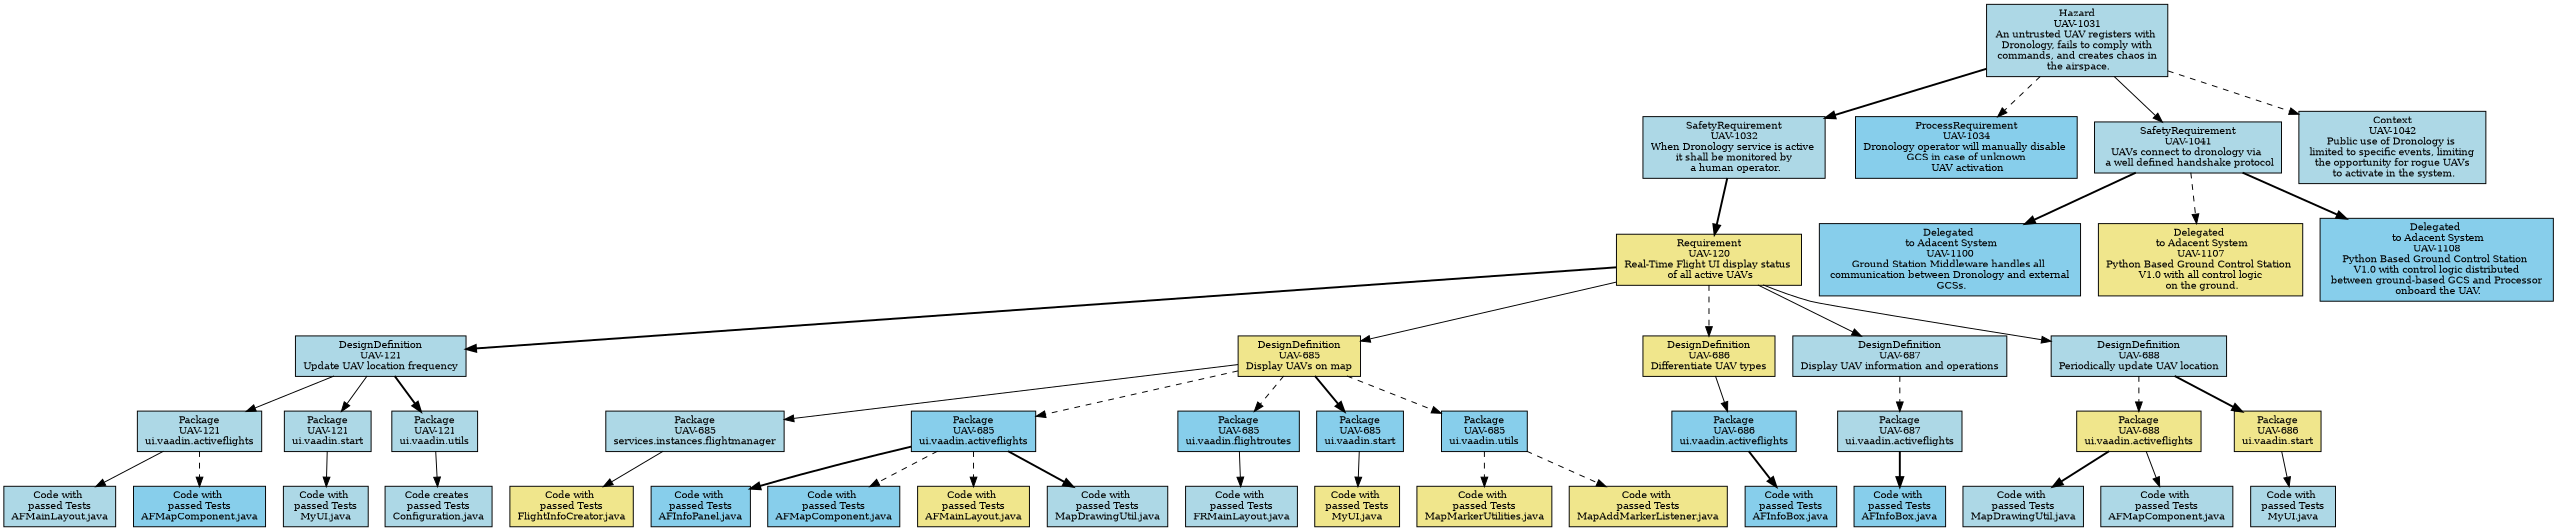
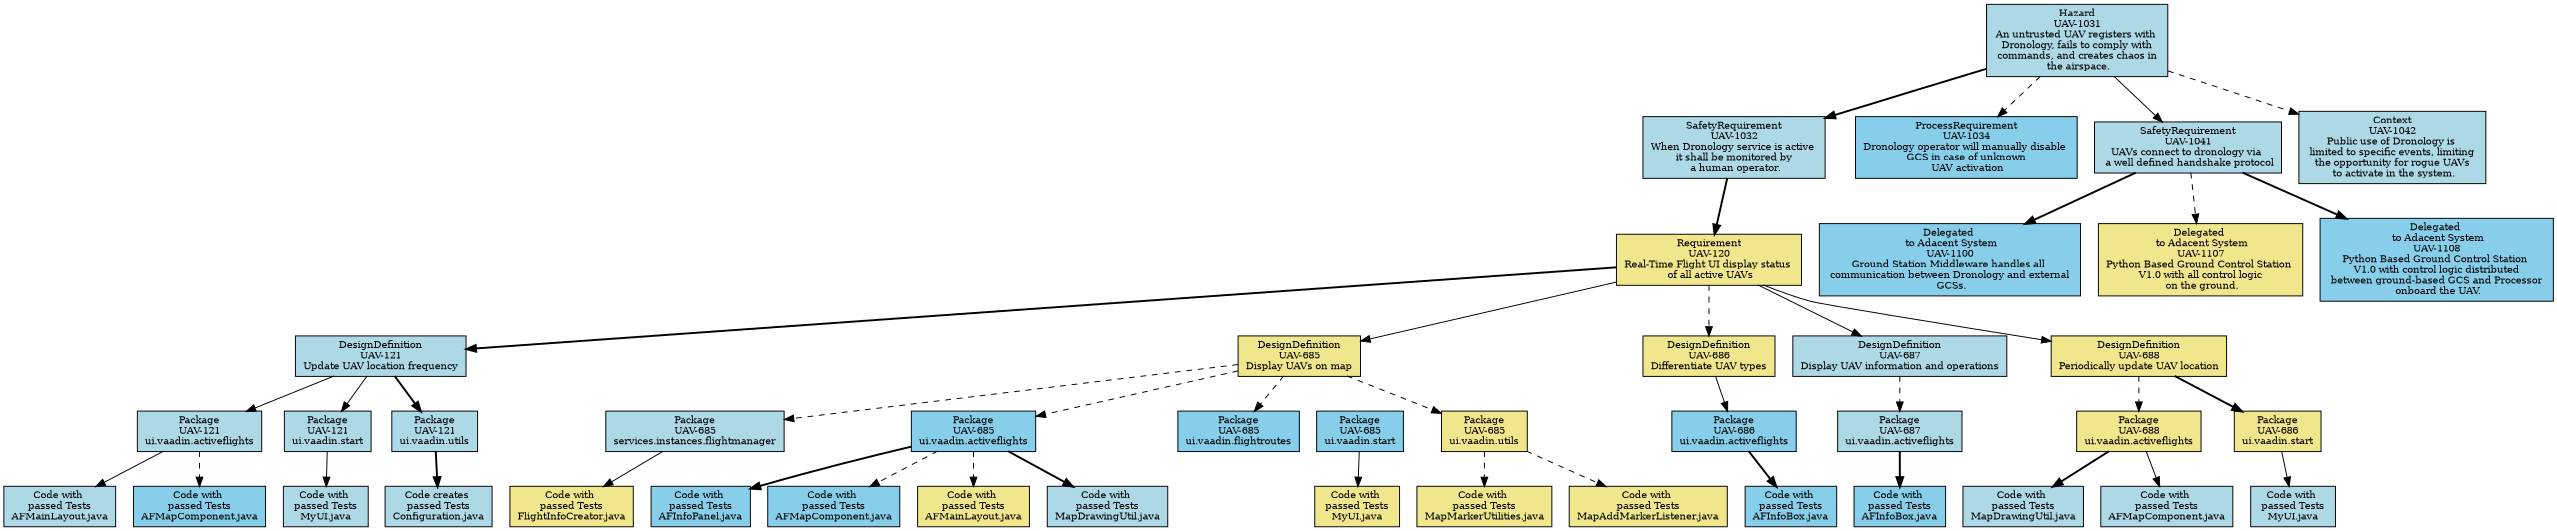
(2139, 356) -> (2139, 356)
(1327, 390) -> none
(1016, 391) -> (1016, 391)
(1484, 431) -> (1484, 431)
(436, 464) -> (436, 464)
(1241, 507) -> none
